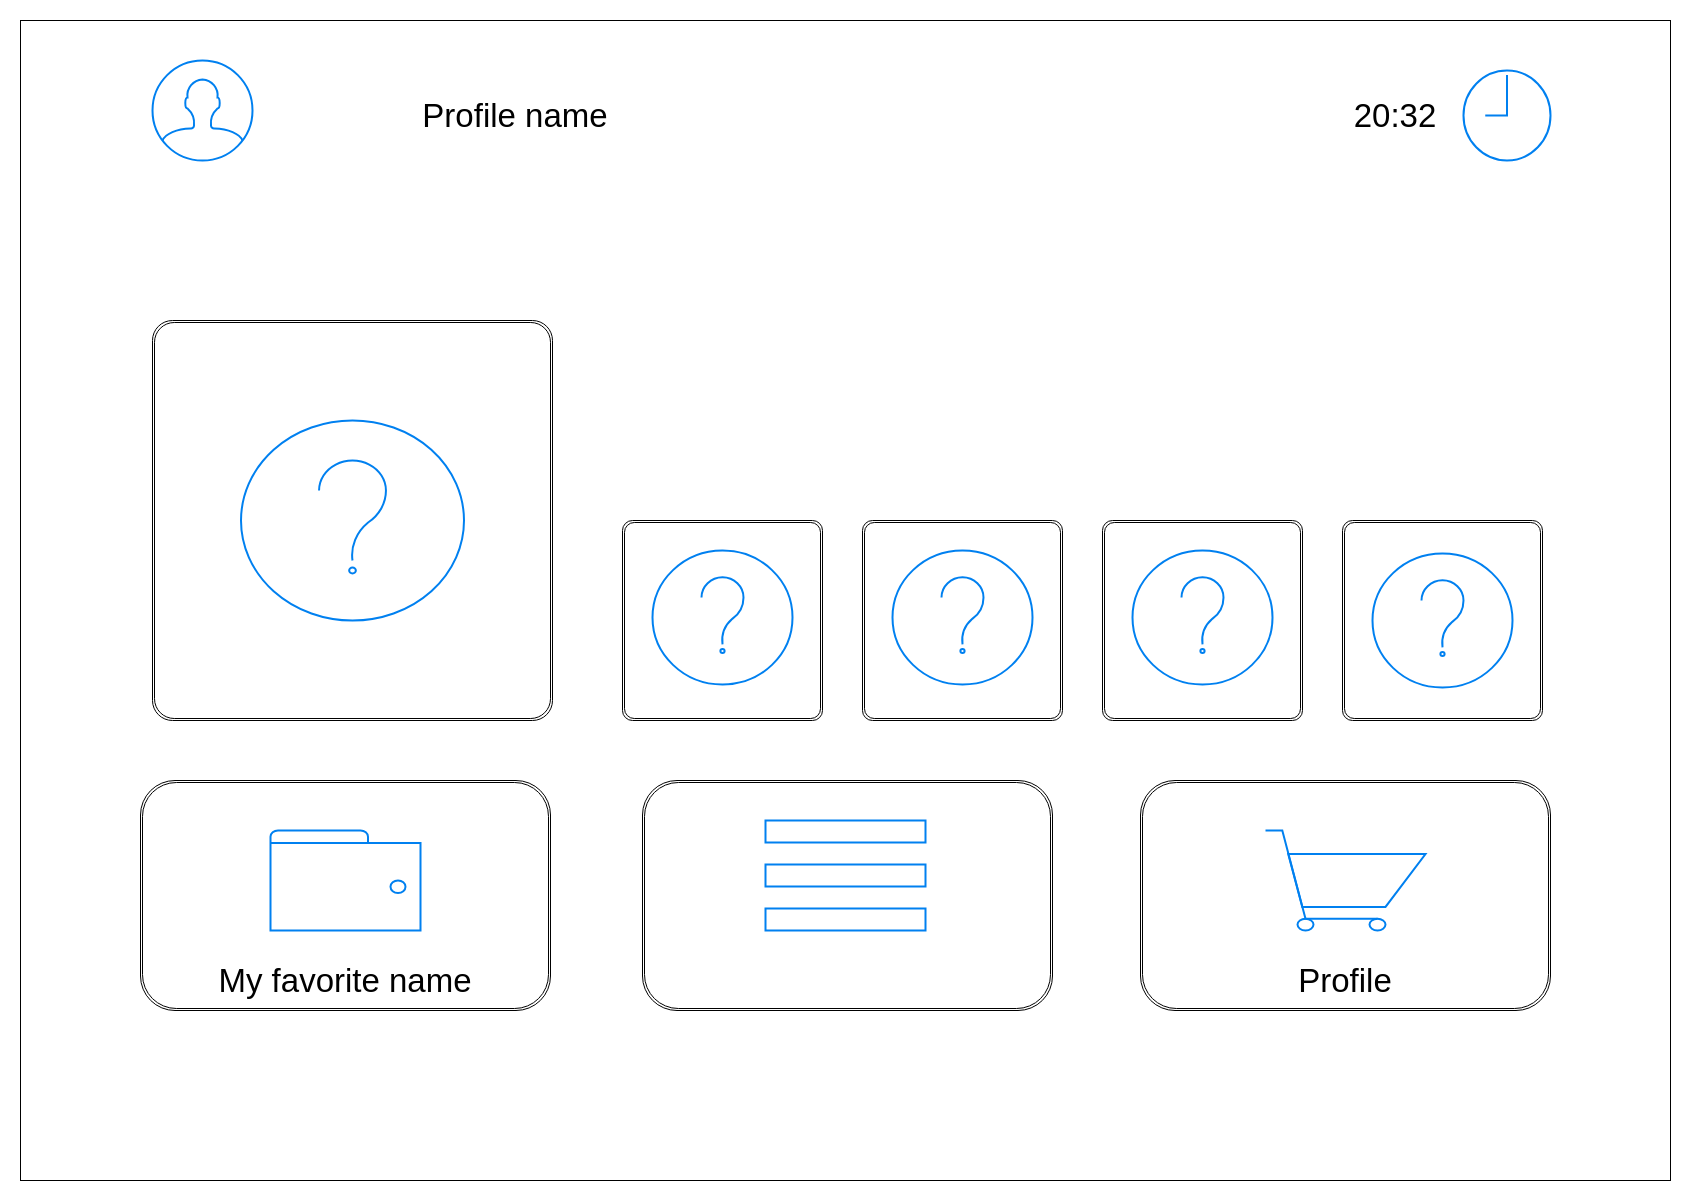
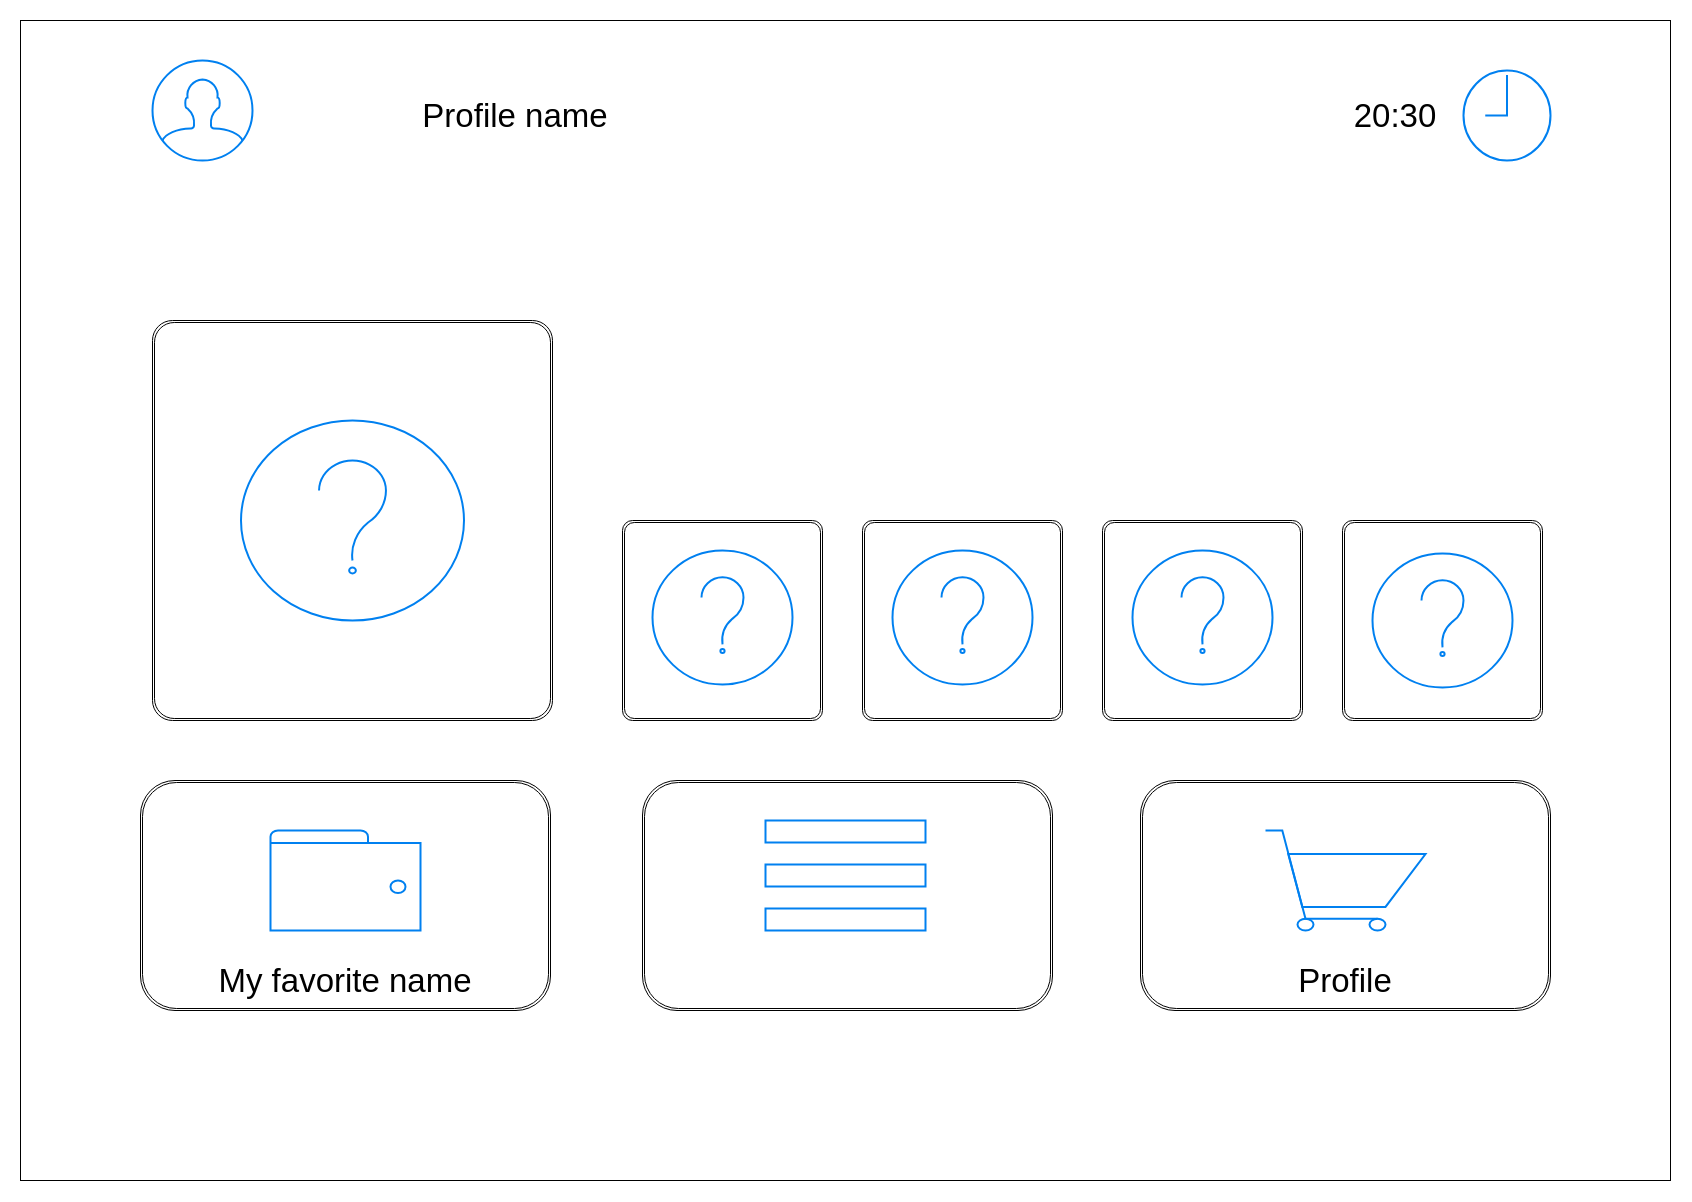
(1396, 116) -> (1396, 116)
